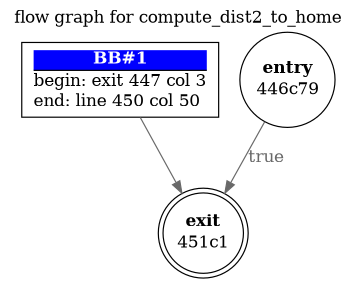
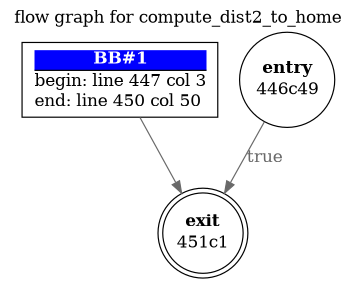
(120, 81) -> (121, 81)
(288, 89) -> (288, 89)
